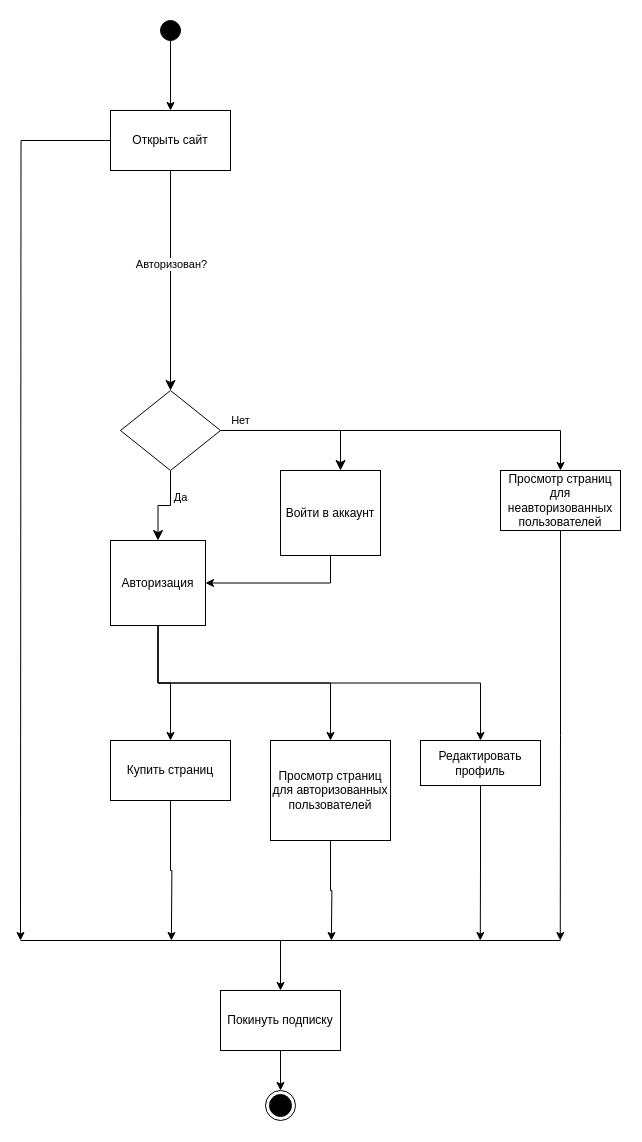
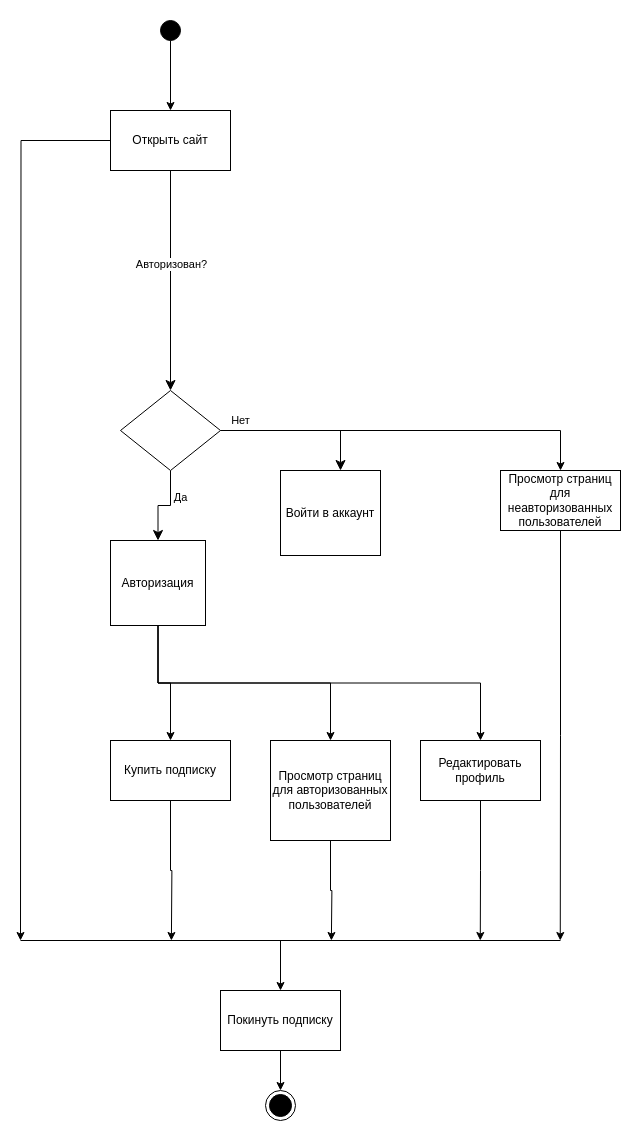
(285, 583) -> none
(481, 763) -> (481, 771)
(171, 771) -> (171, 771)
